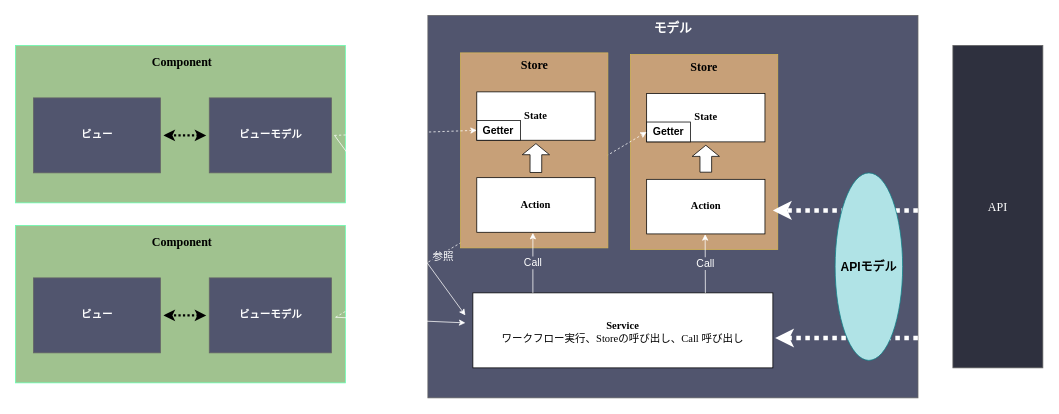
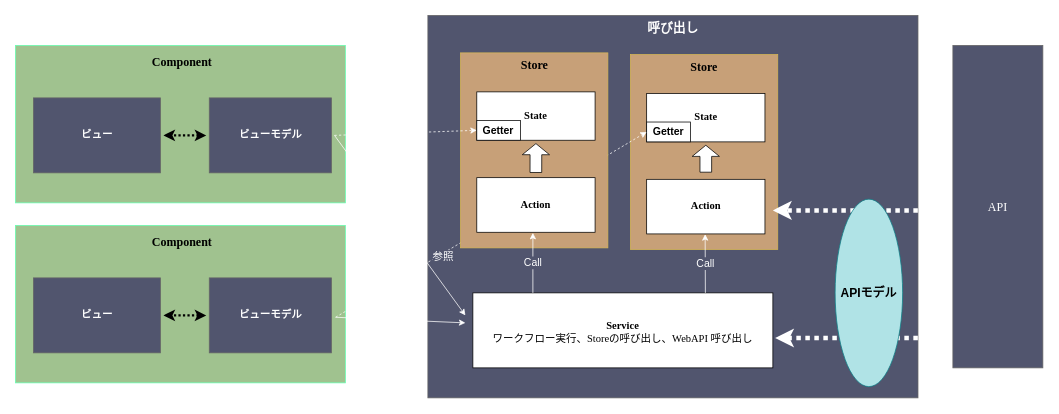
(673, 28) -> (673, 28)
(998, 207) -> (998, 207)
(869, 267) -> (869, 293)
(623, 333) -> (623, 333)
